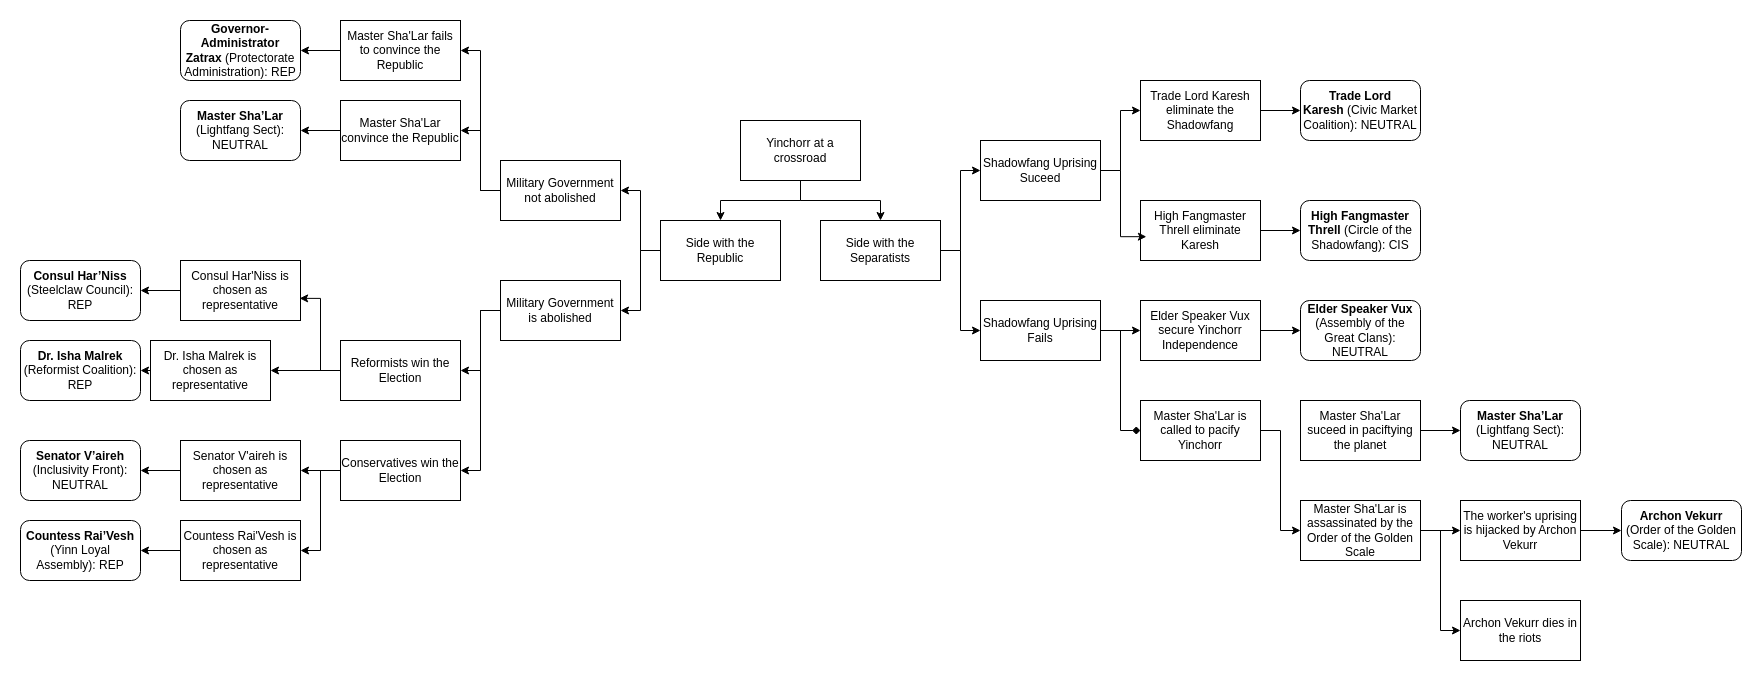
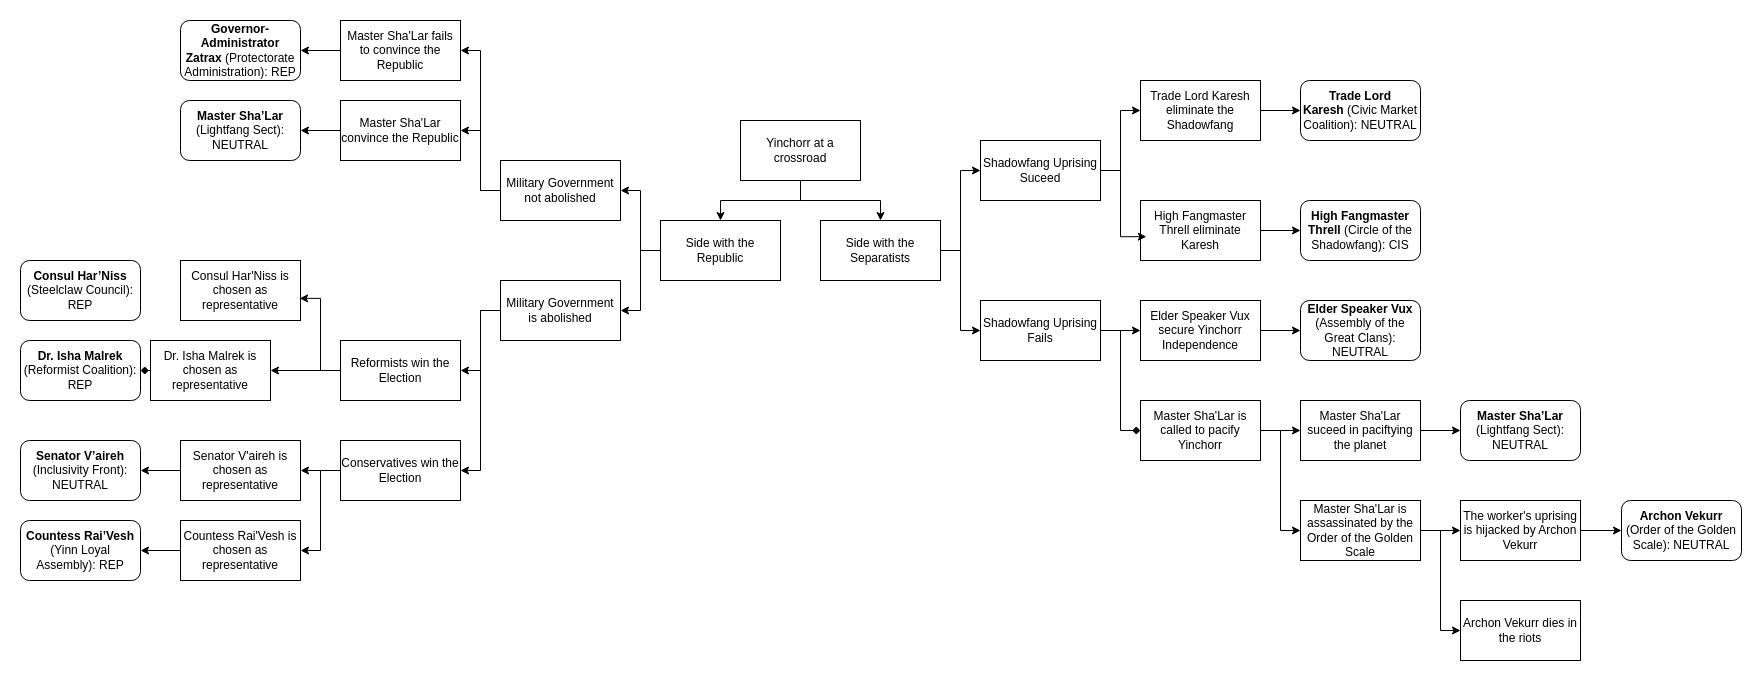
(164, 291) -> none
(148, 371) -> (149, 371)
none -> (1288, 431)
